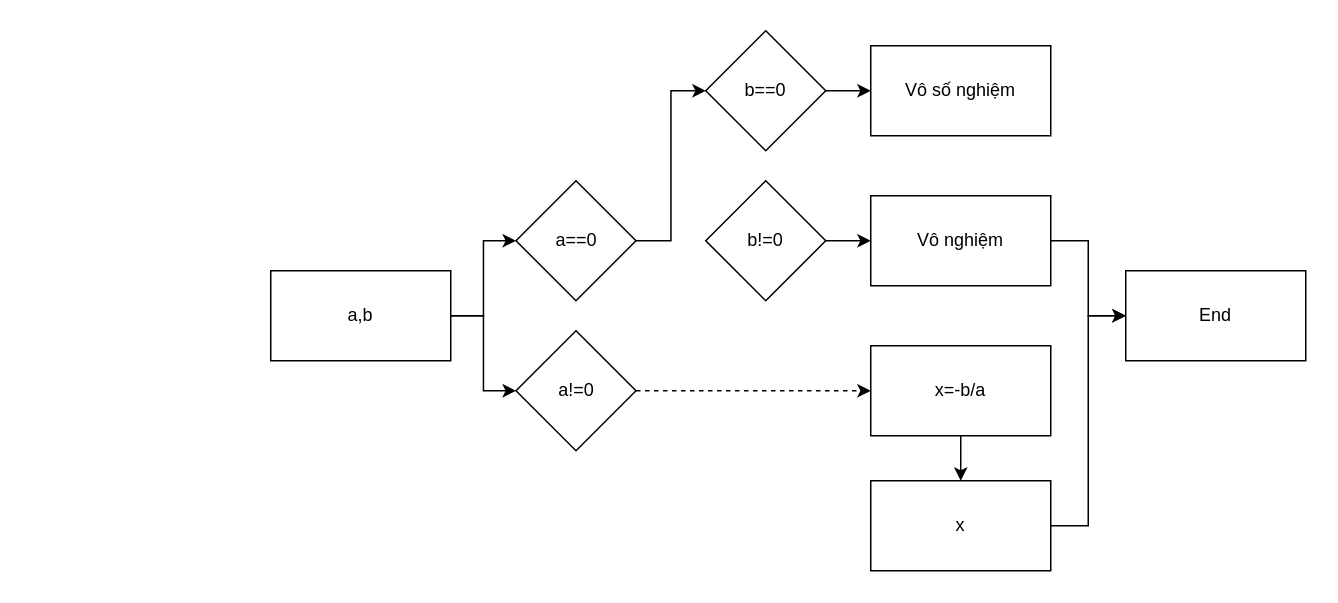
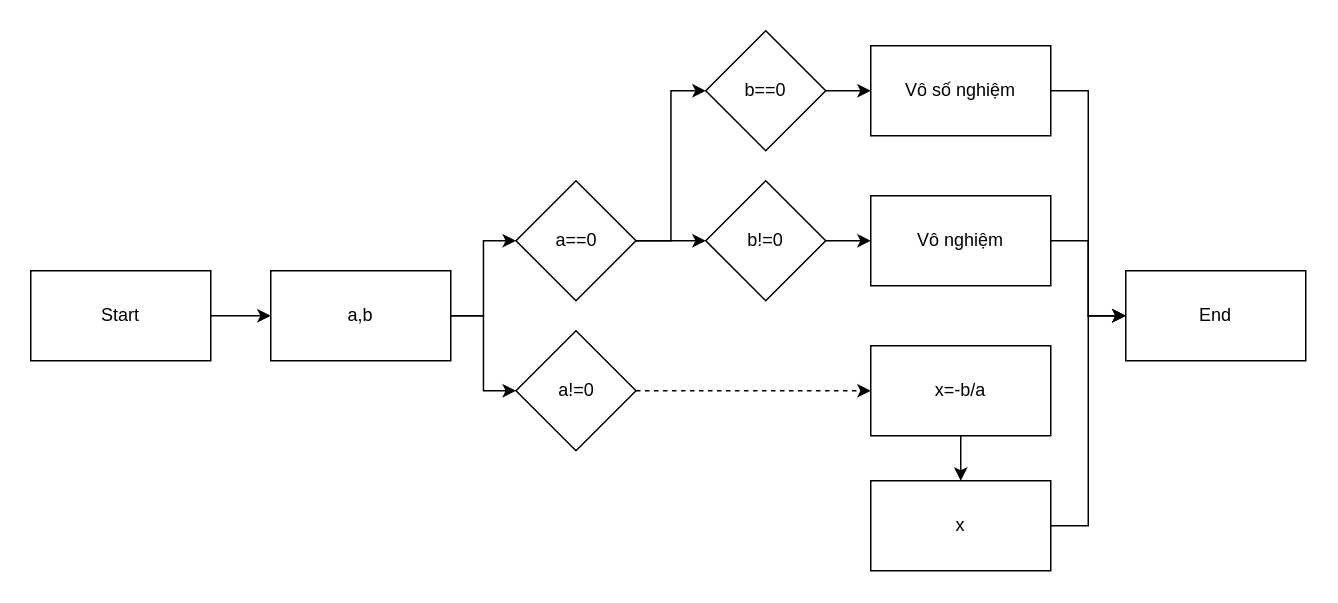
none -> (1088, 146)
none -> (683, 241)
none -> (121, 316)
none -> (236, 316)
